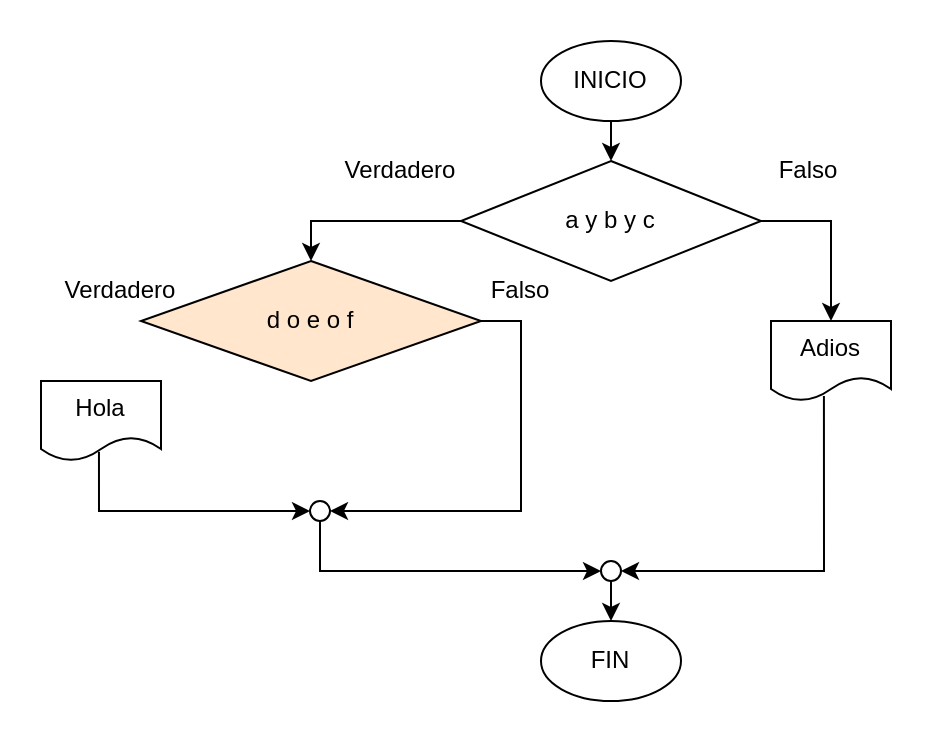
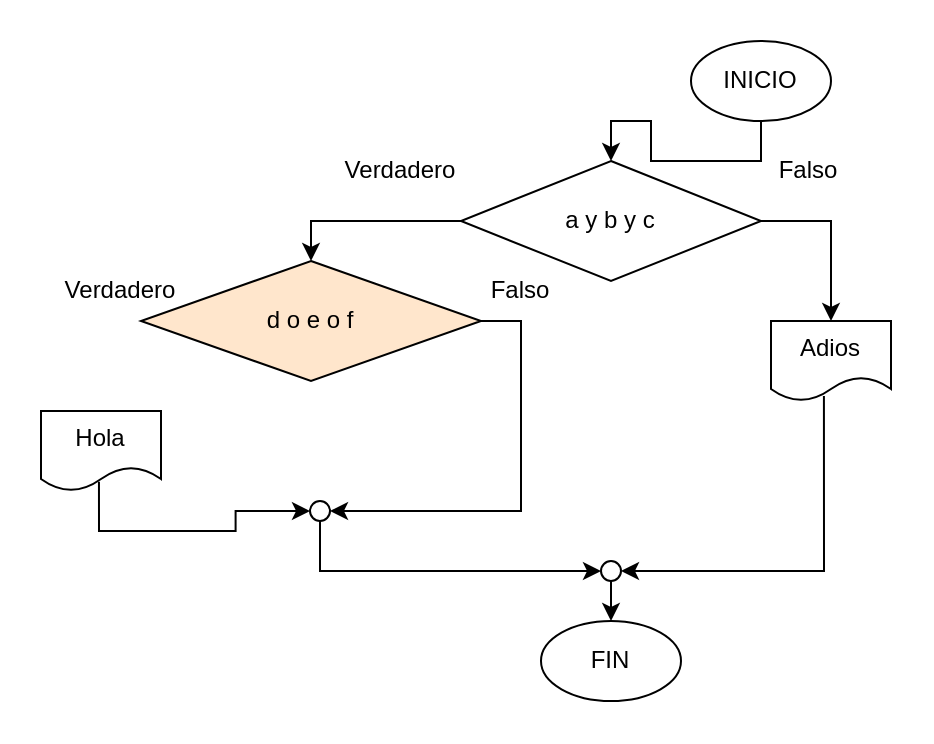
(611, 81) -> (761, 81)
(101, 421) -> (101, 451)
